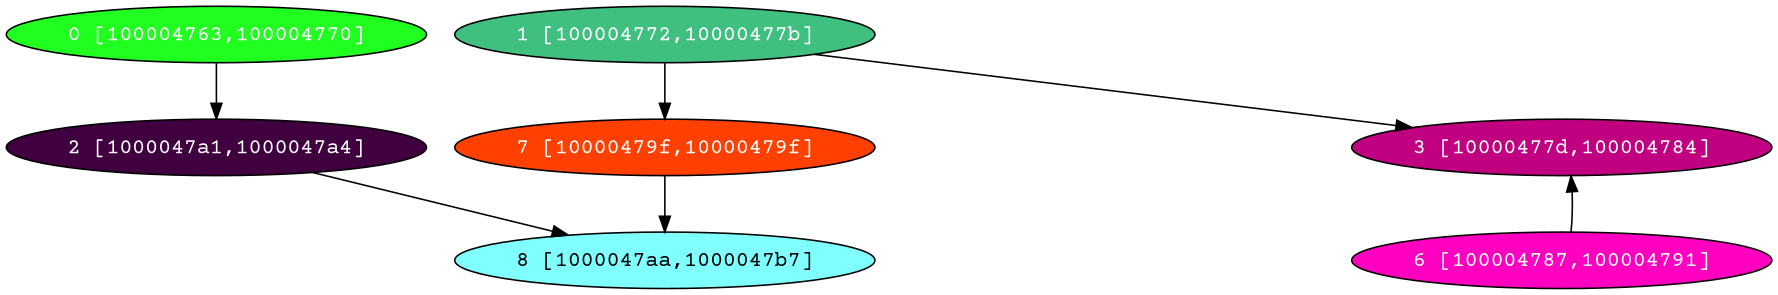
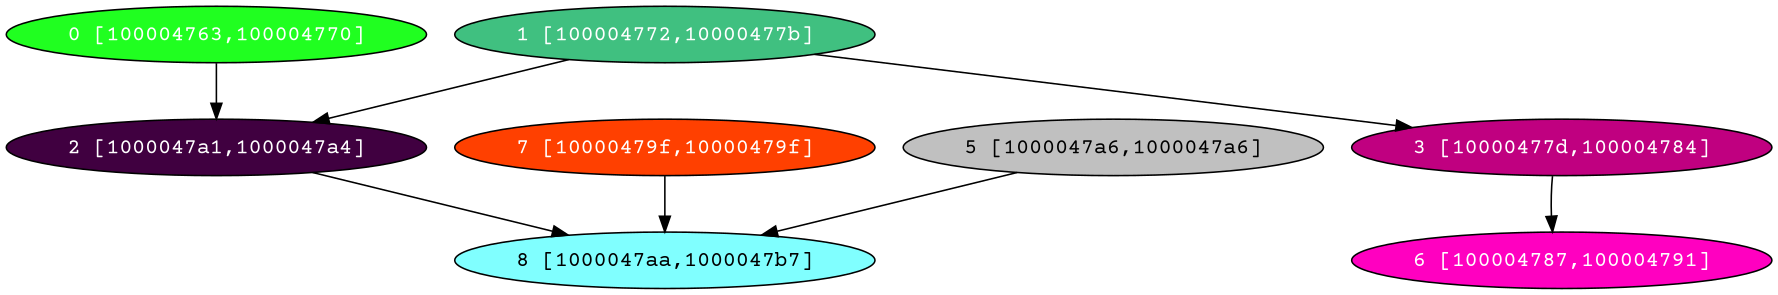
(665, 83) -> (449, 89)
none -> (1113, 147)
(1572, 212) -> (1551, 196)
